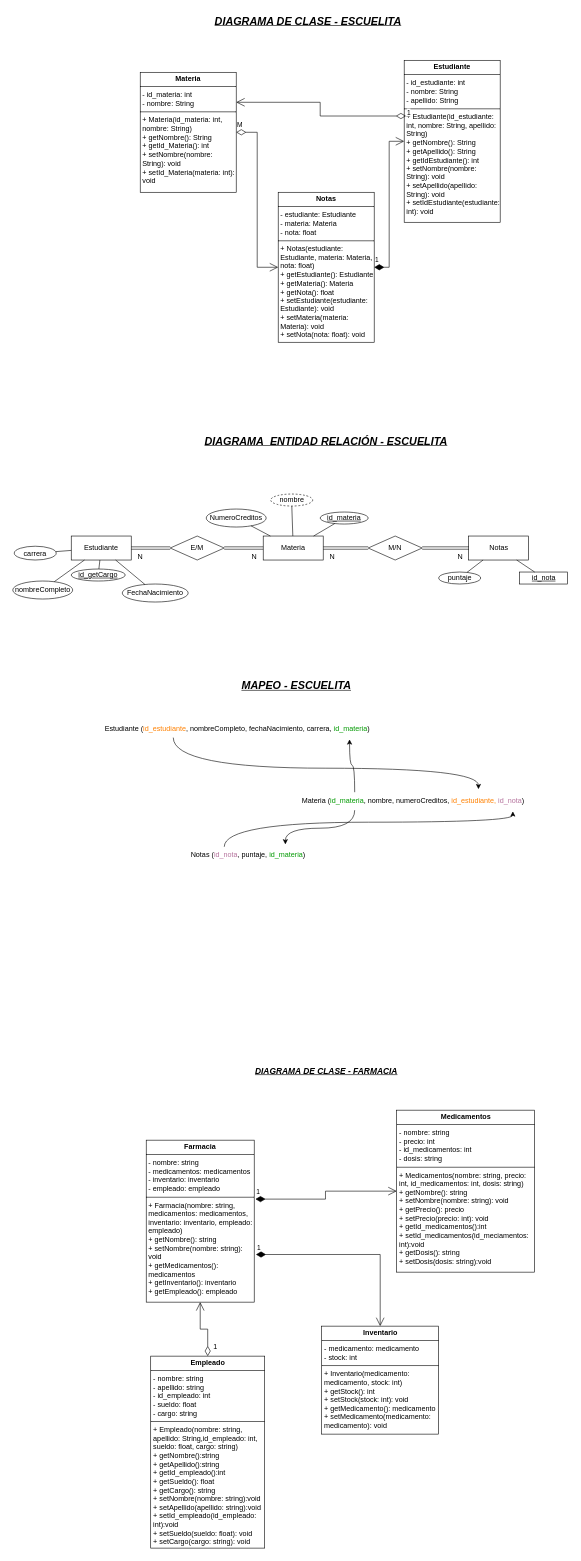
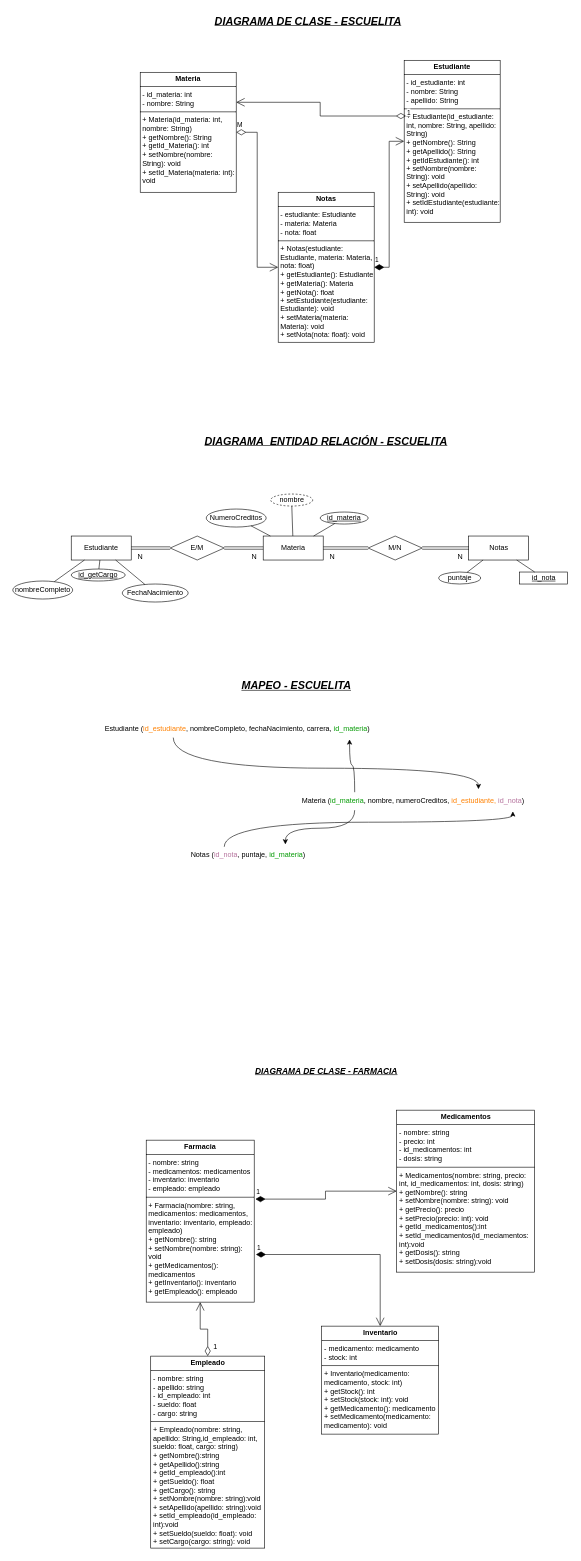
(64, 551) -> none
(35, 553) -> none
